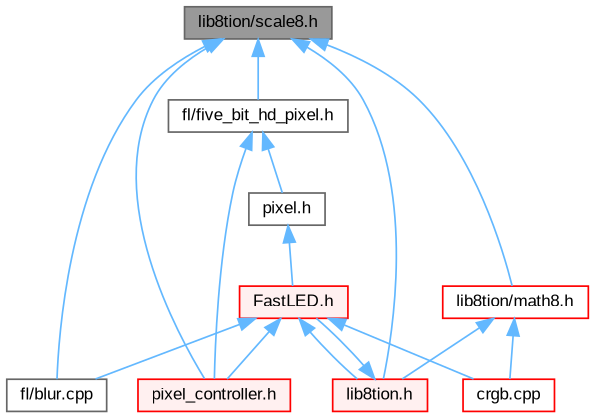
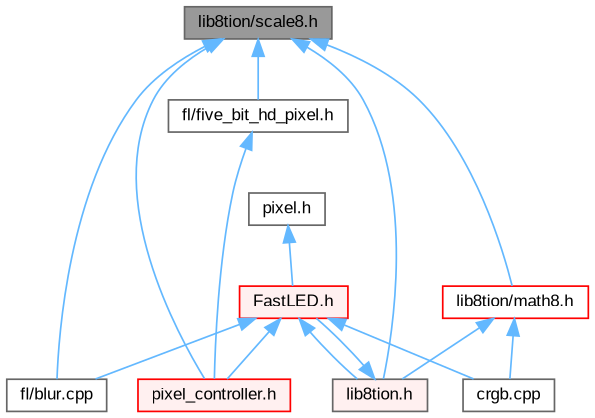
(275, 171) -> none
(380, 395) -> (380, 395)
(509, 395) -> (509, 395)
